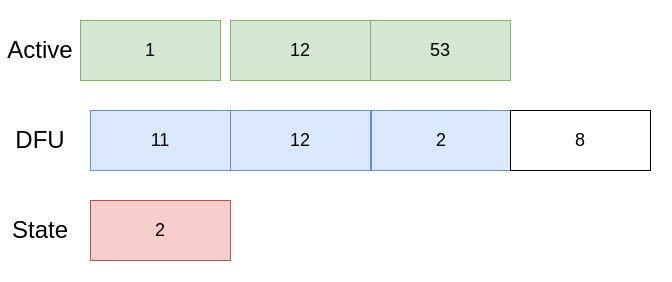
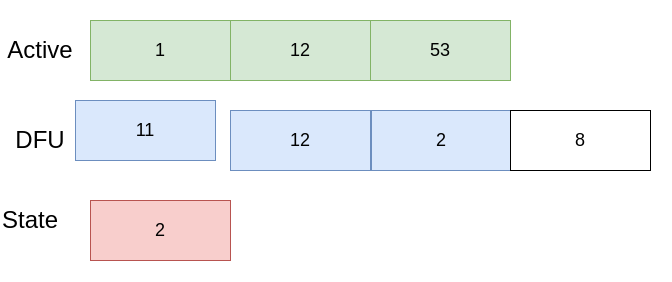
(151, 51) -> (161, 51)
(161, 141) -> (146, 131)
(41, 231) -> (31, 221)
